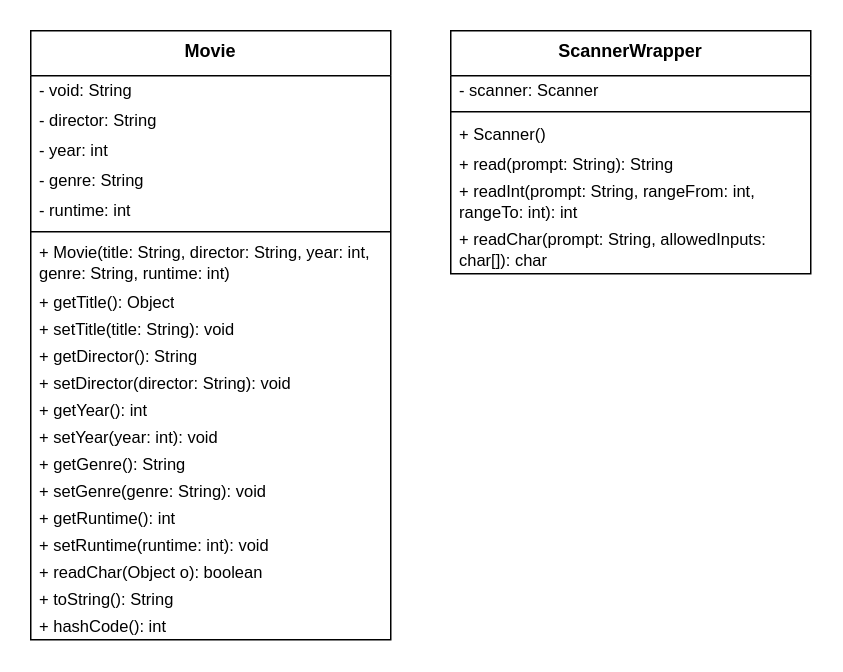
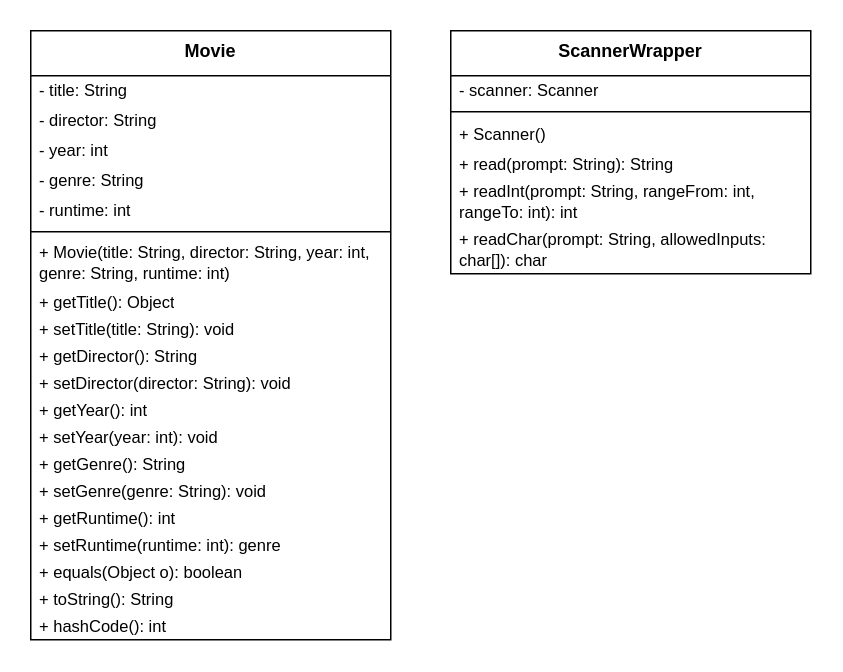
(94, 91) -> (96, 91)
(170, 545) -> (177, 545)
(165, 572) -> (154, 572)
